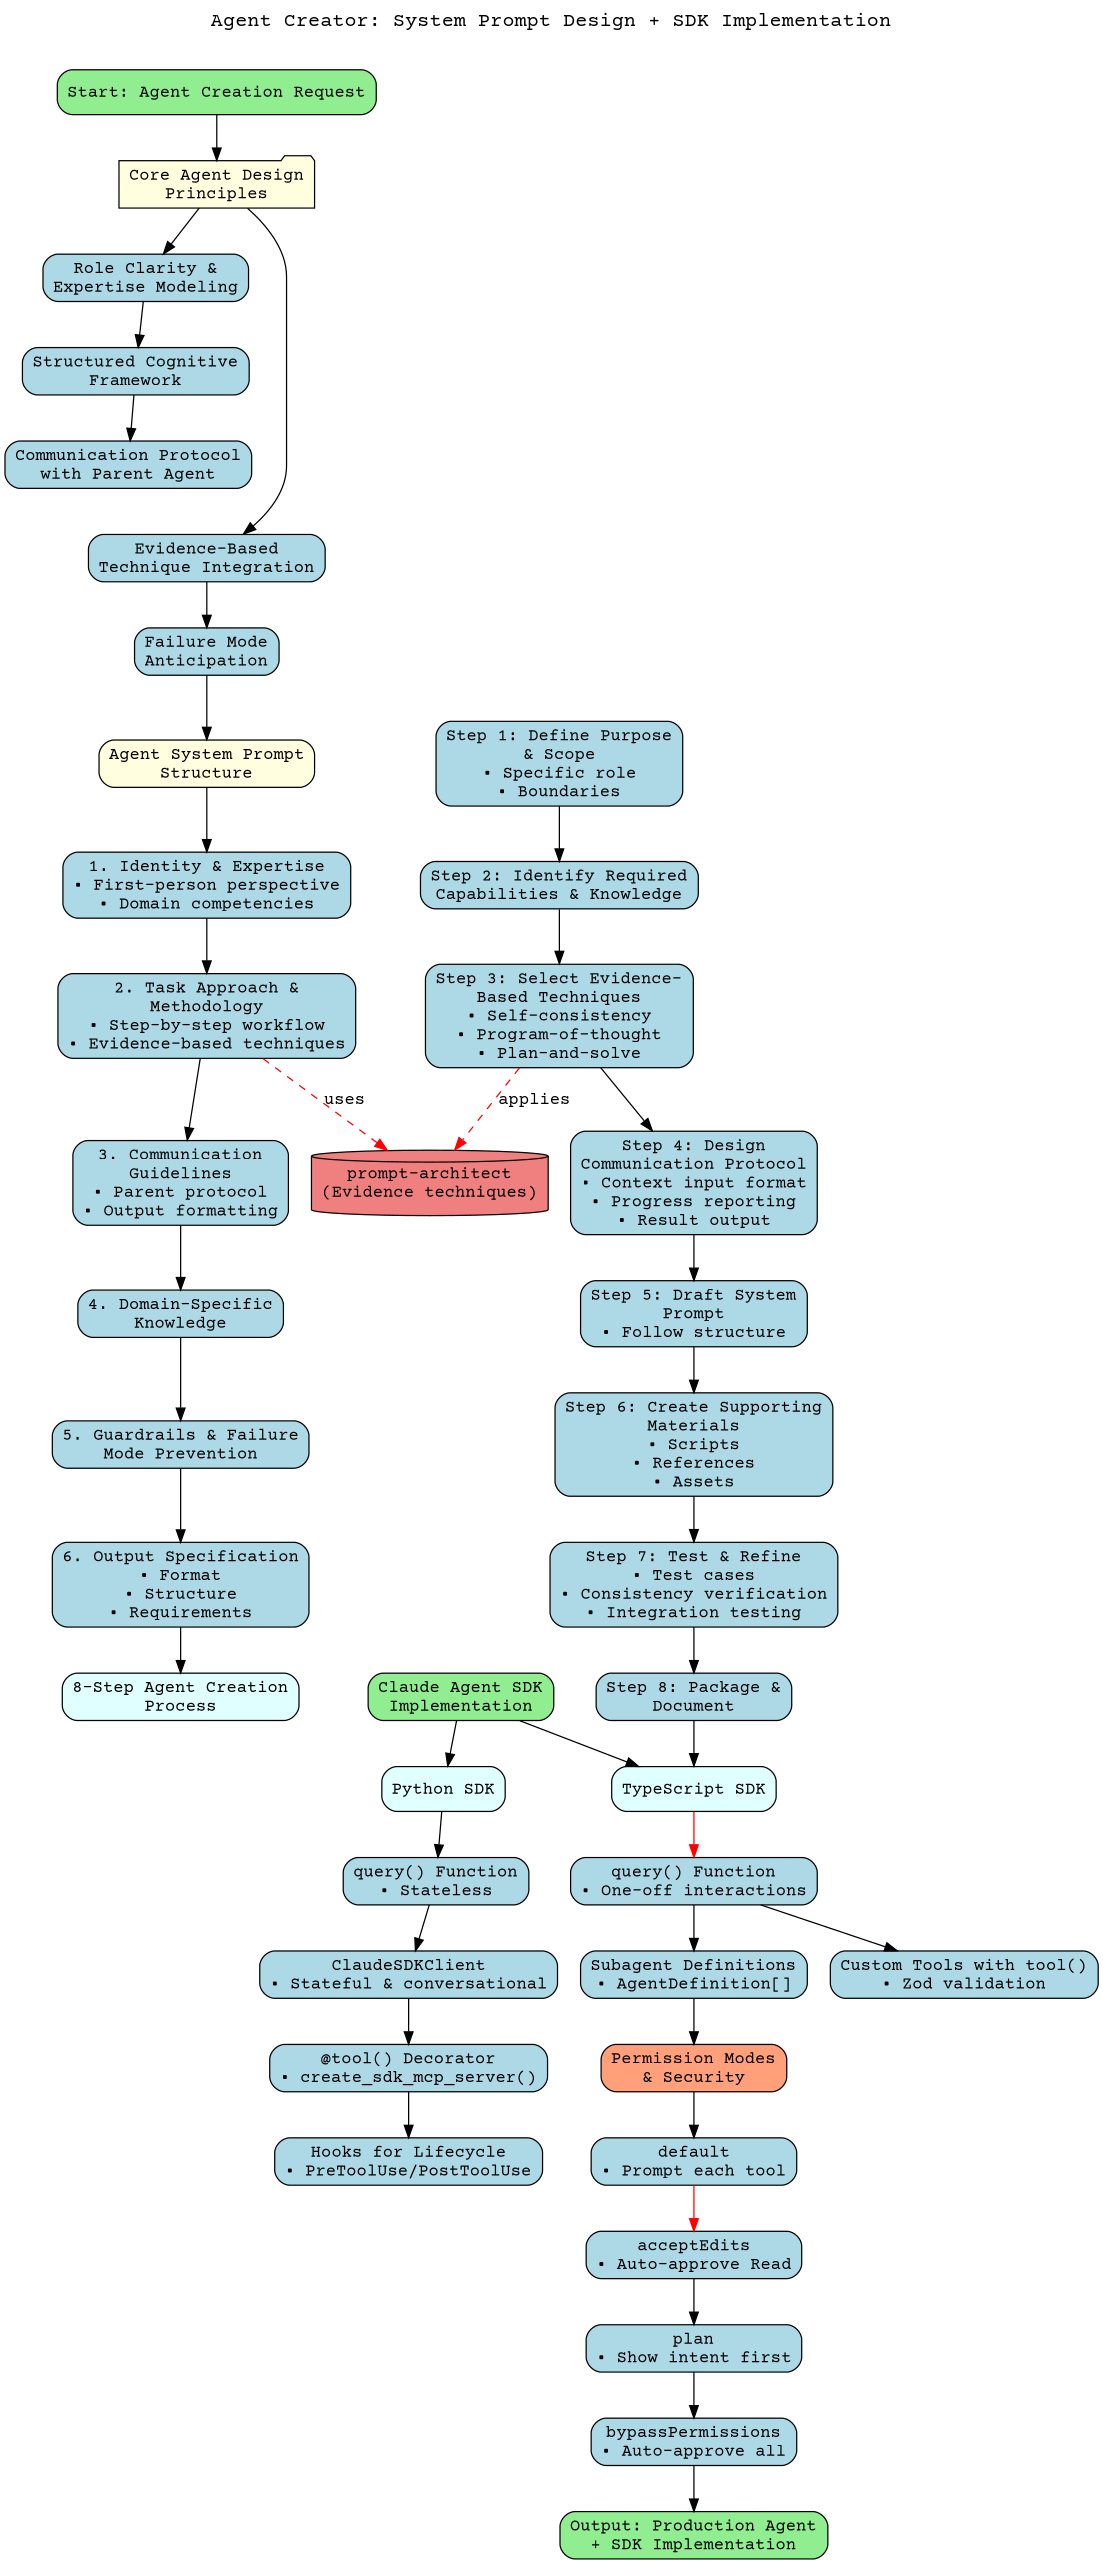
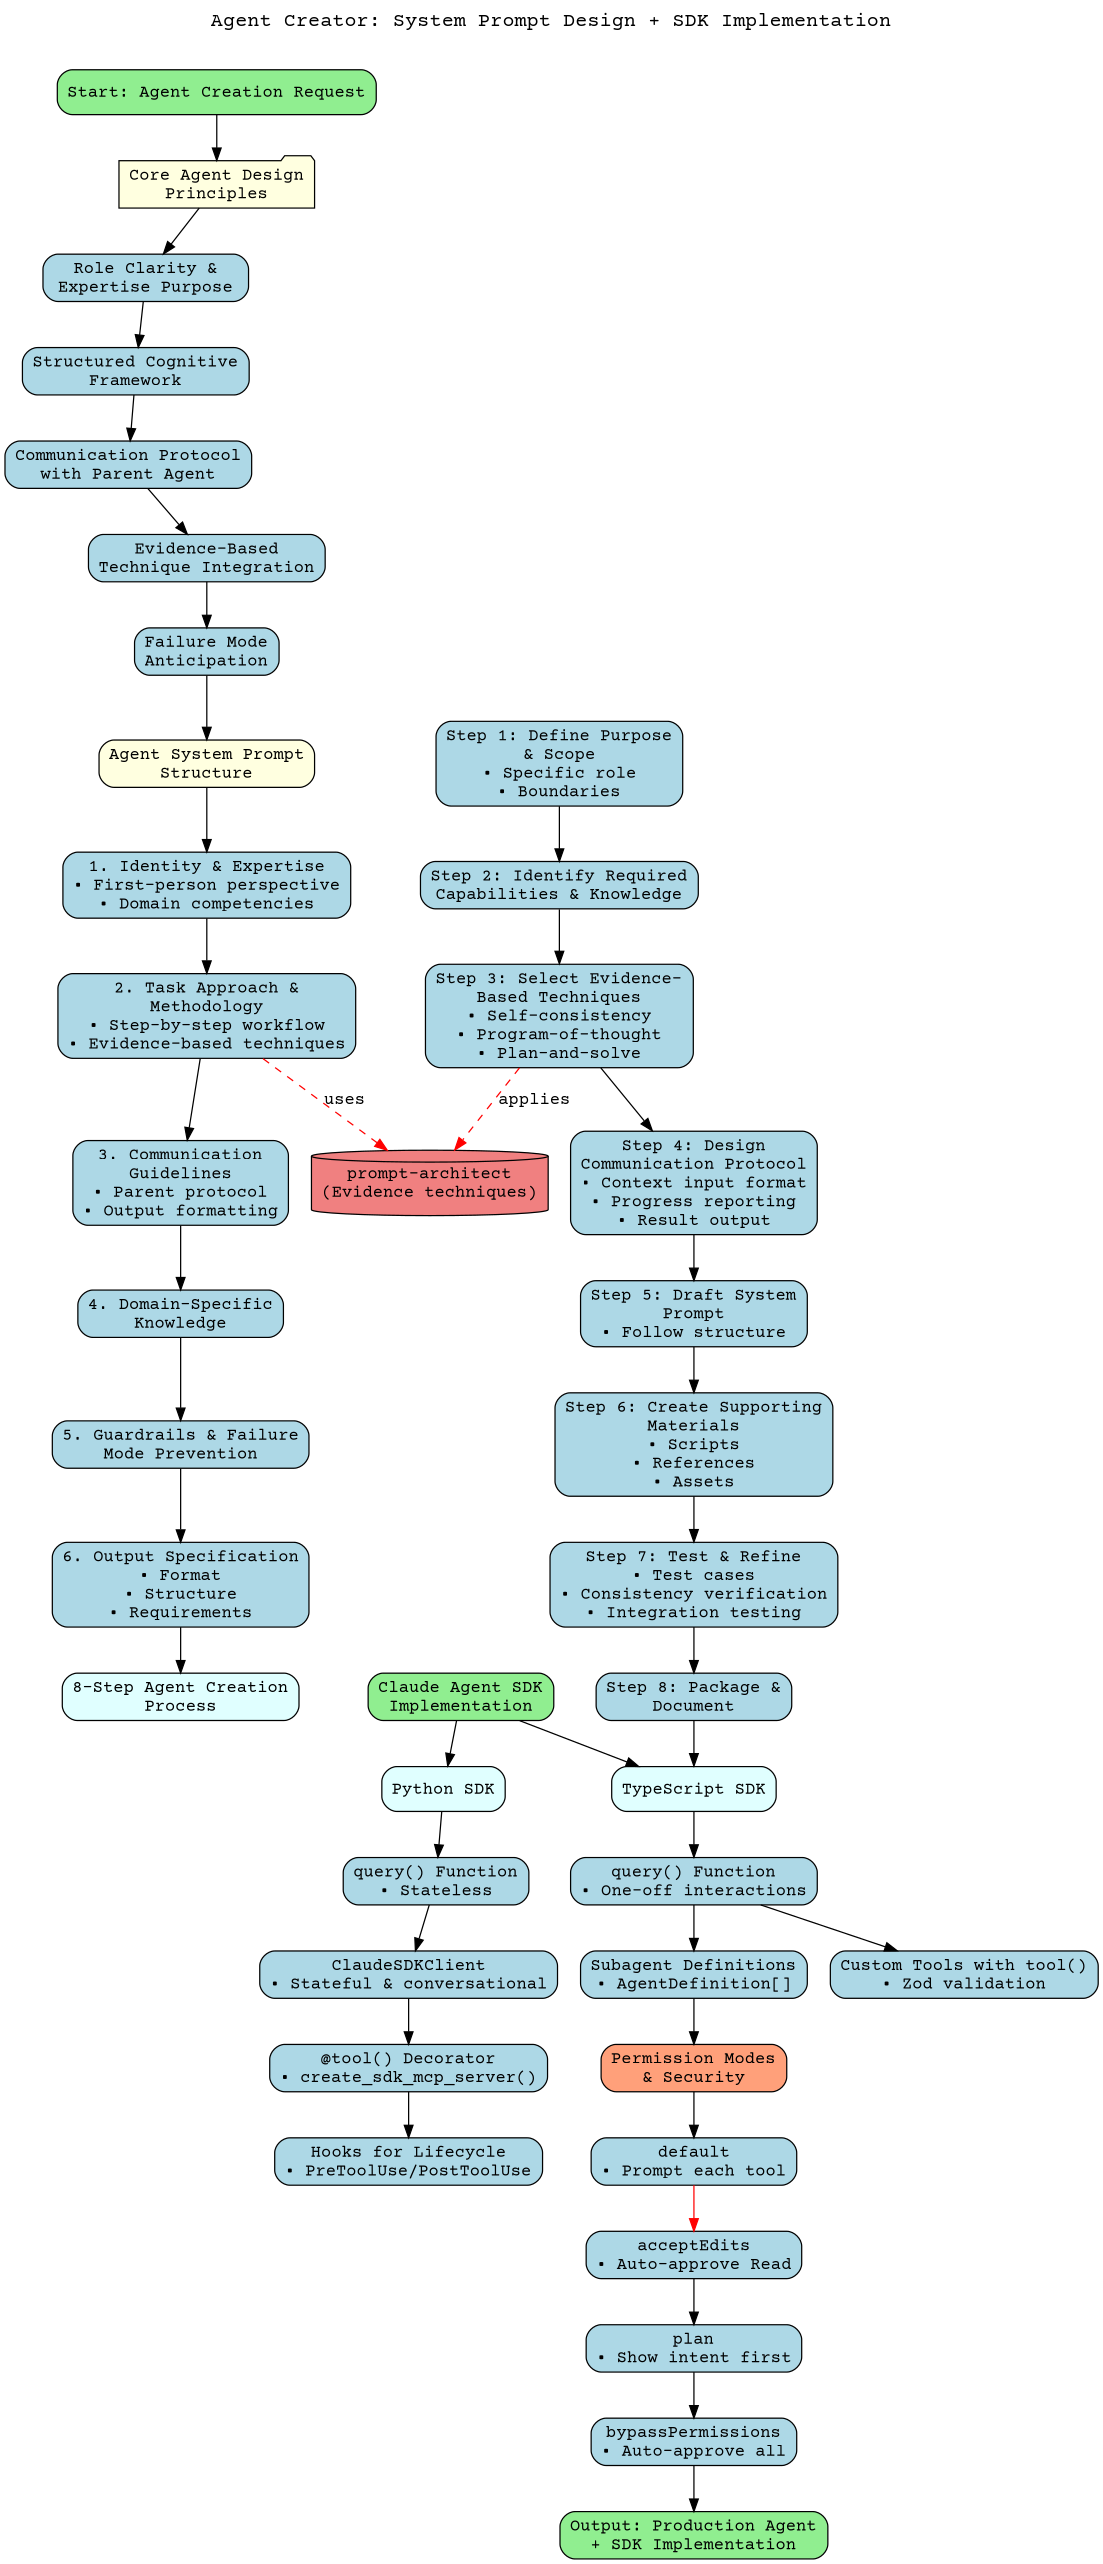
(146, 278) -> (146, 278)
(287, 366) -> (163, 507)
(694, 1828) -> (694, 1828)
